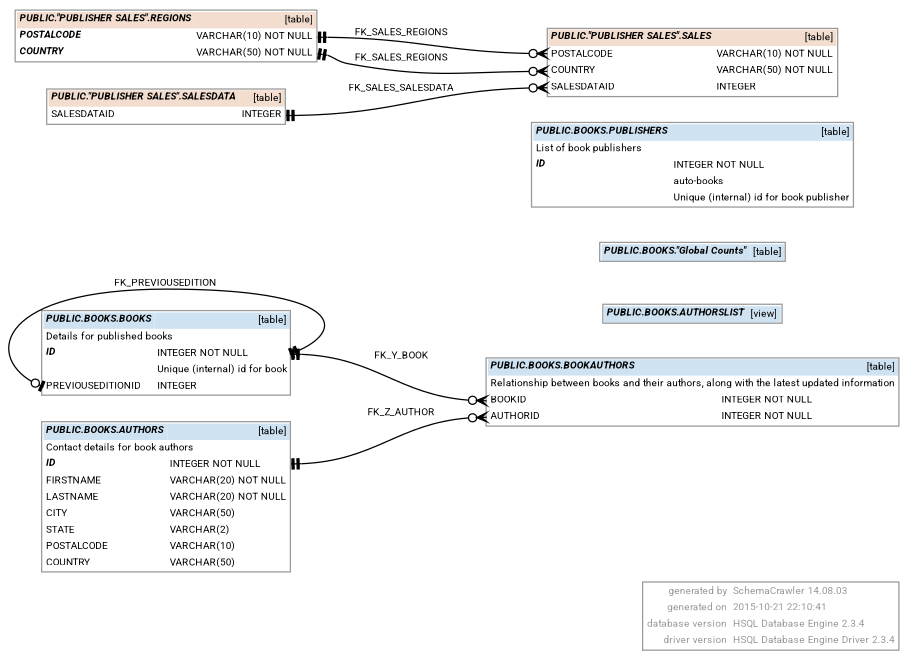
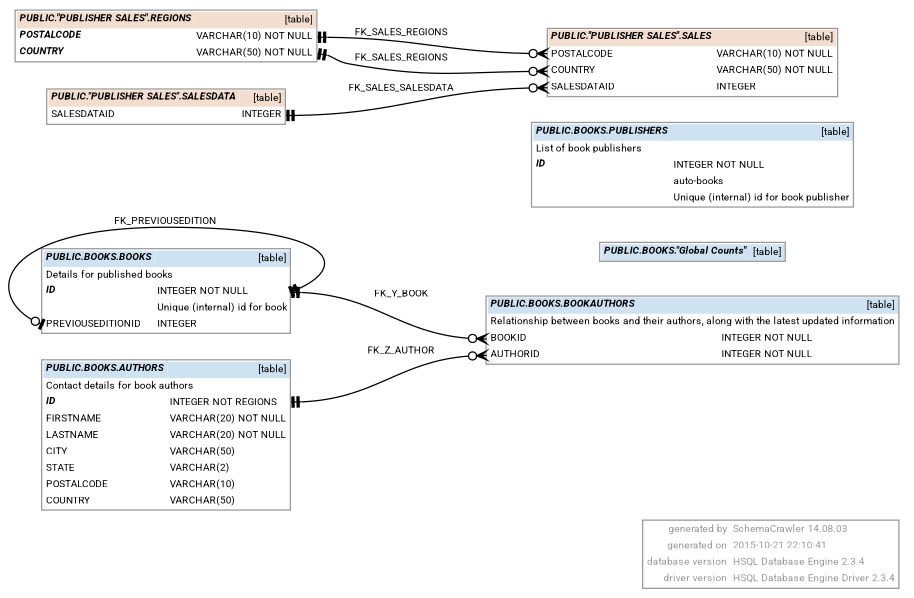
(692, 314) -> none
(216, 464) -> (223, 402)
